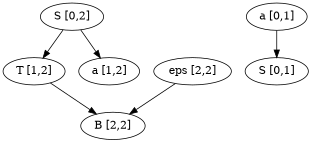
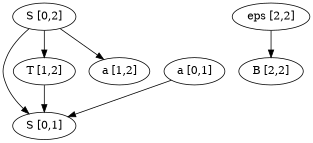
none -> (3, 68)
(70, 96) -> (44, 95)
